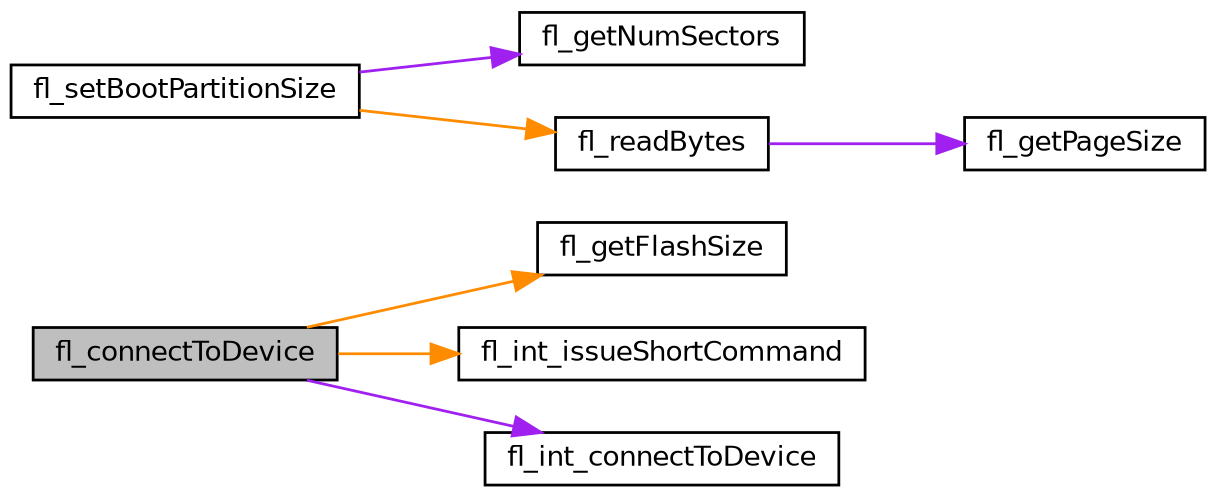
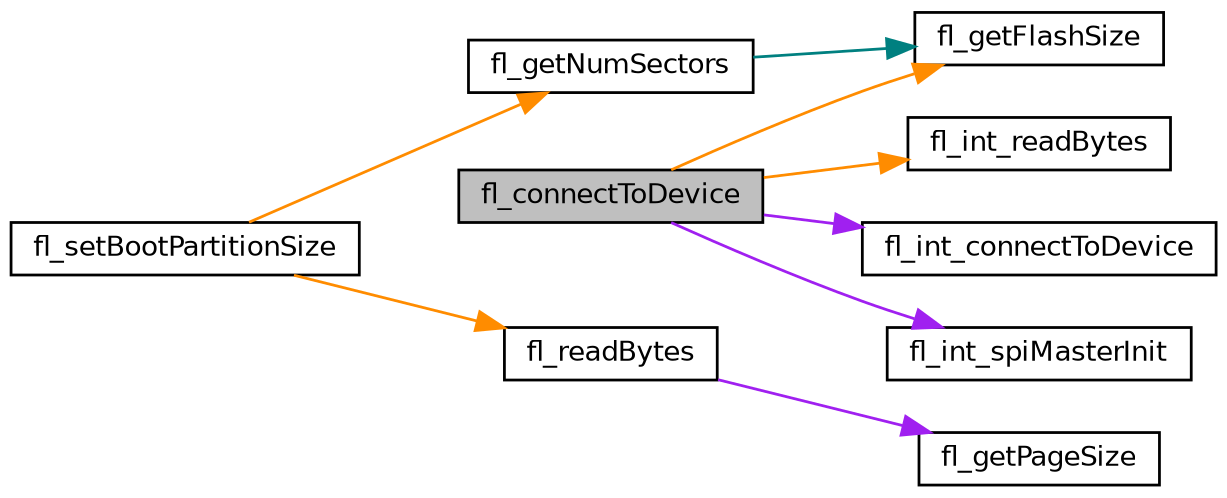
none -> (820, 53)
(426, 65) -> (385, 163)
(662, 354) -> (1039, 144)
none -> (1039, 354)
